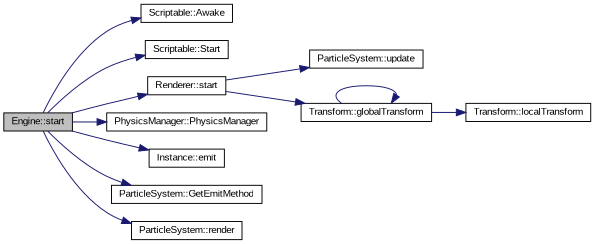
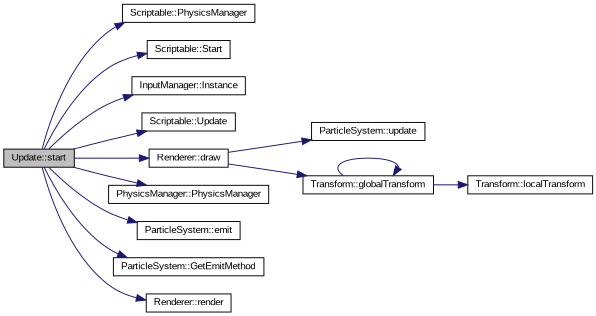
(187, 13) -> (189, 13)
(187, 86) -> (189, 158)
none -> (189, 86)
(38, 122) -> (39, 158)
none -> (189, 122)
(187, 158) -> (189, 231)
(187, 231) -> (189, 303)
